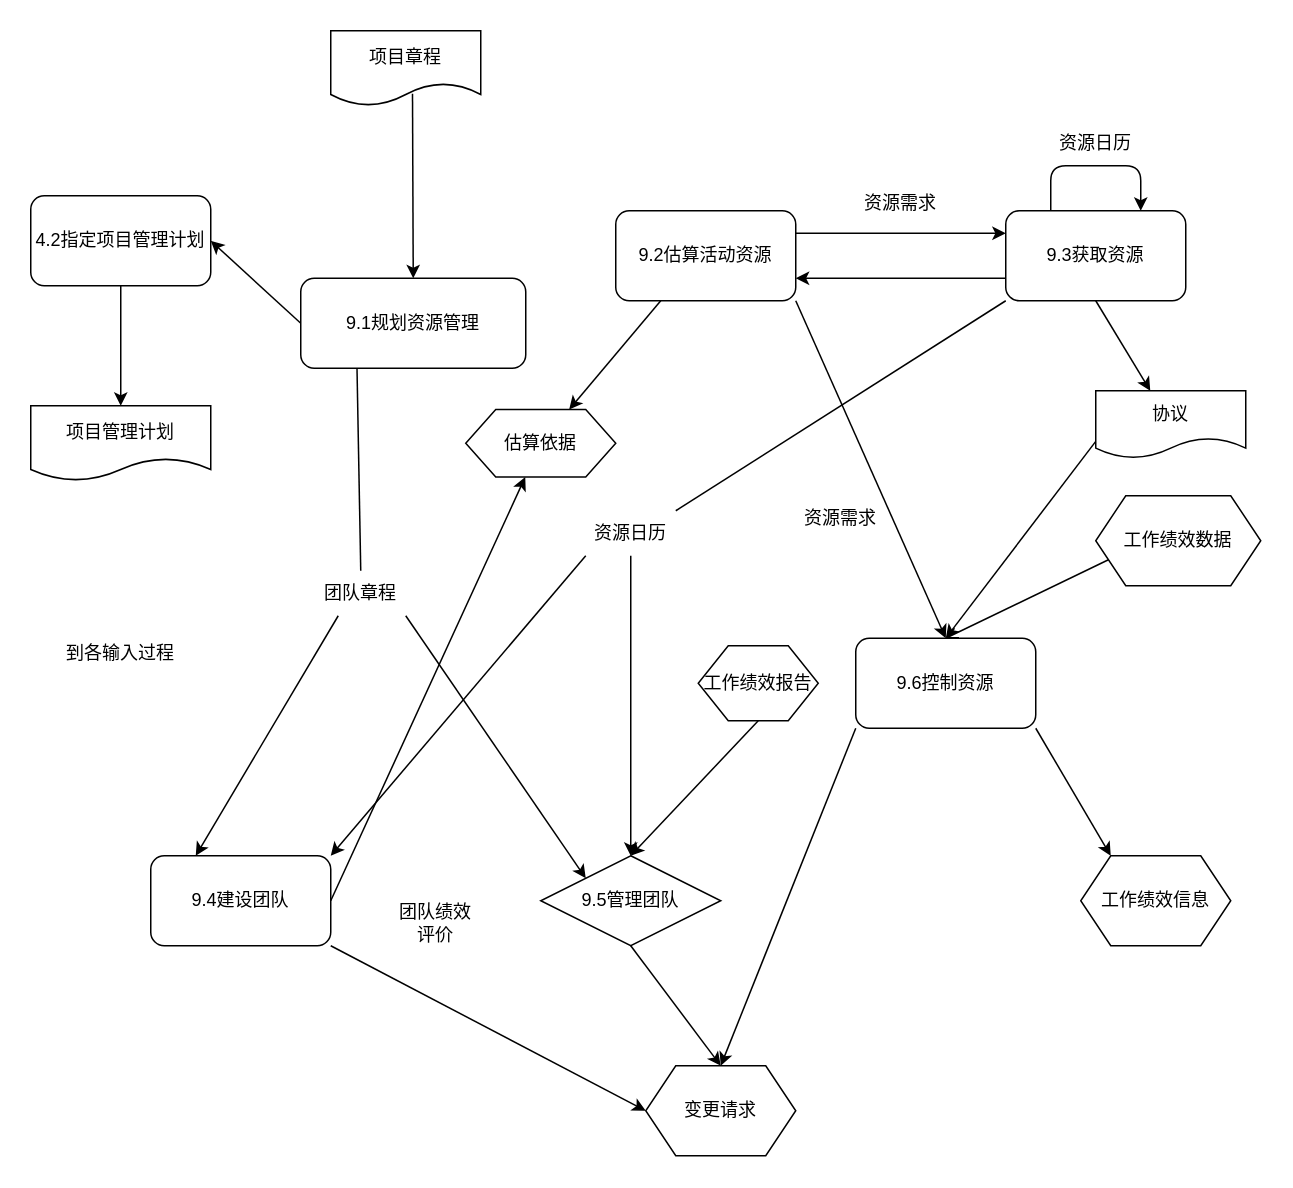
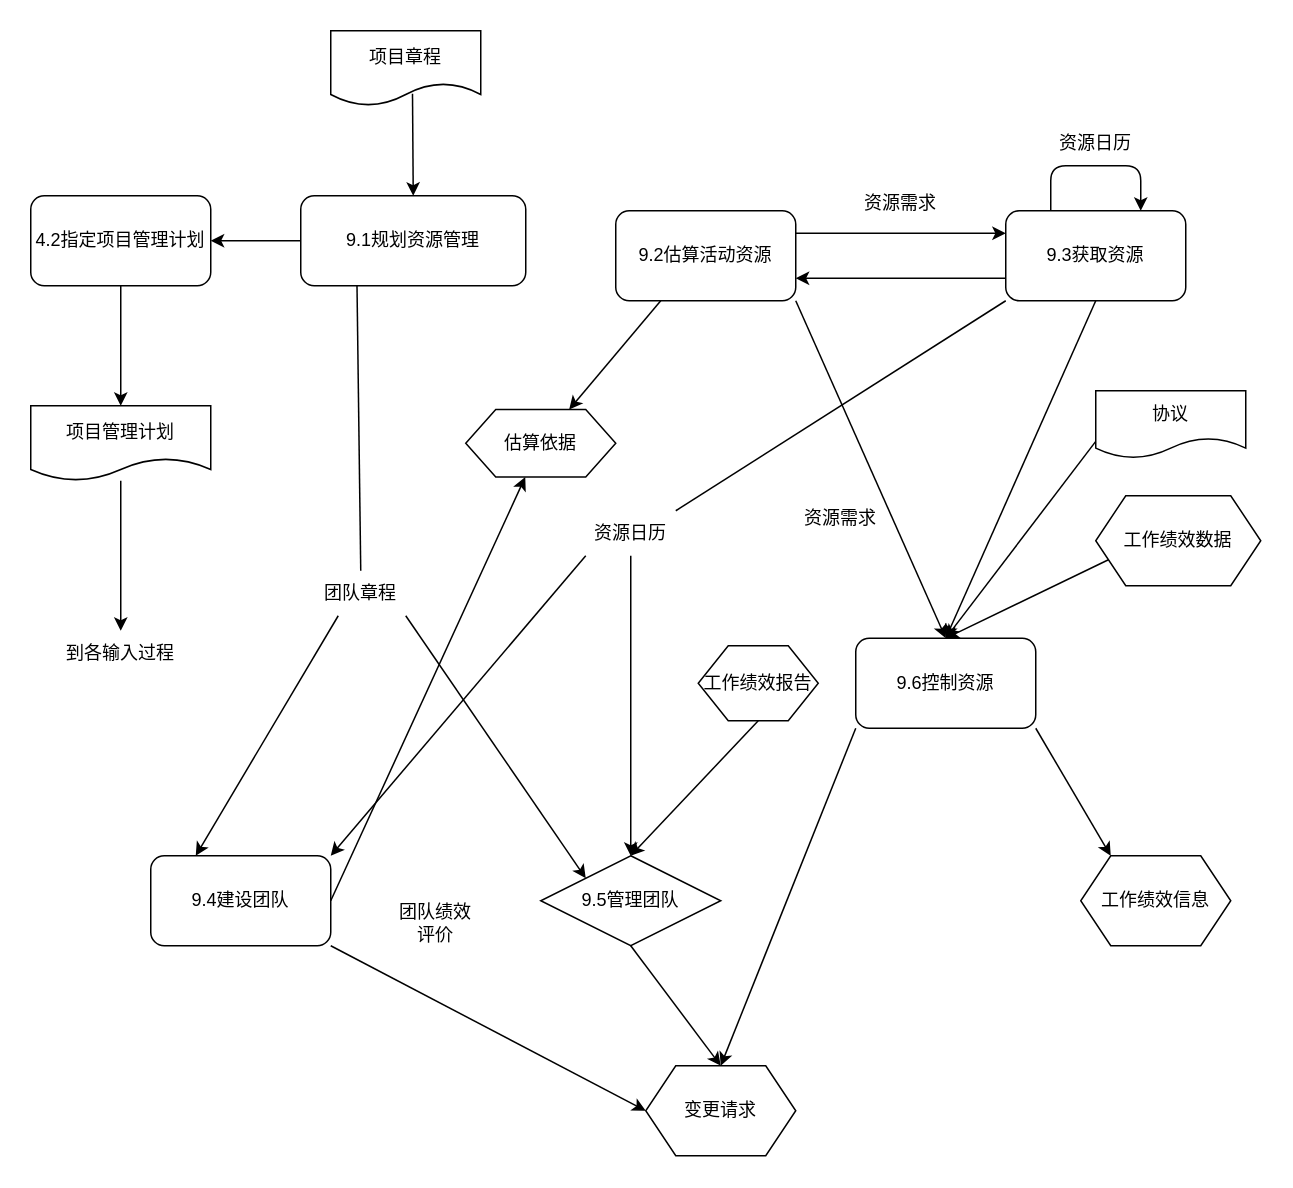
(413, 323) -> (413, 241)
(1120, 341) -> (1023, 464)
none -> (121, 551)
(953, 635) -> (956, 633)
